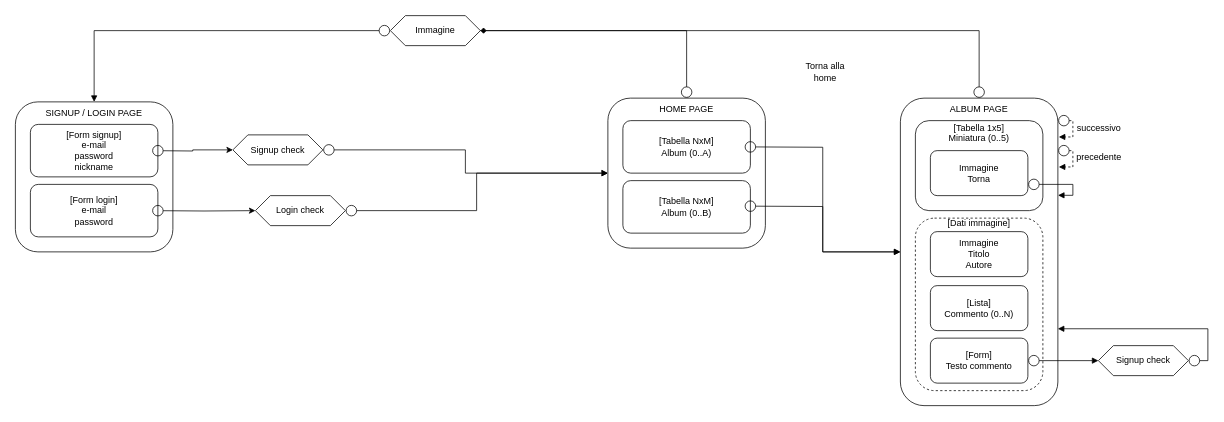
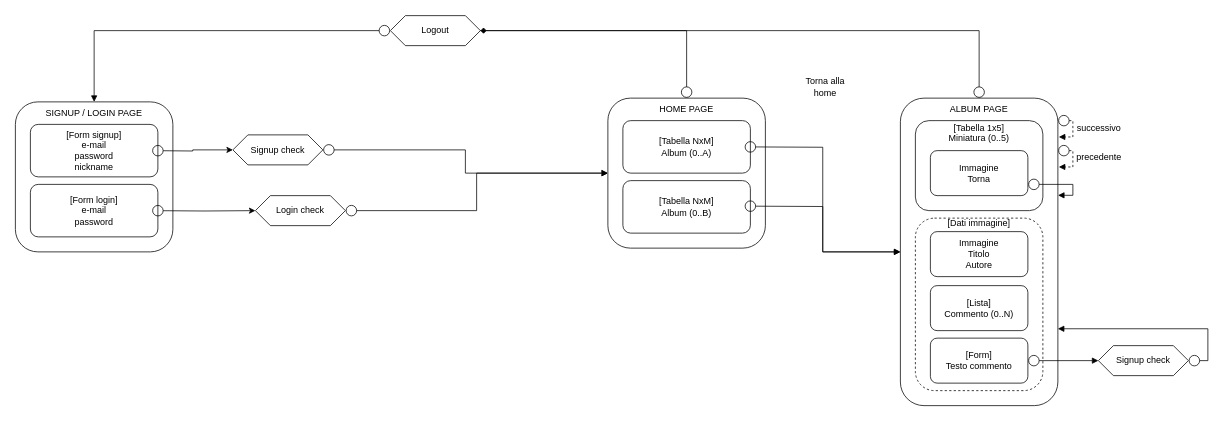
(435, 30) -> (435, 30)
(825, 72) -> (825, 87)
